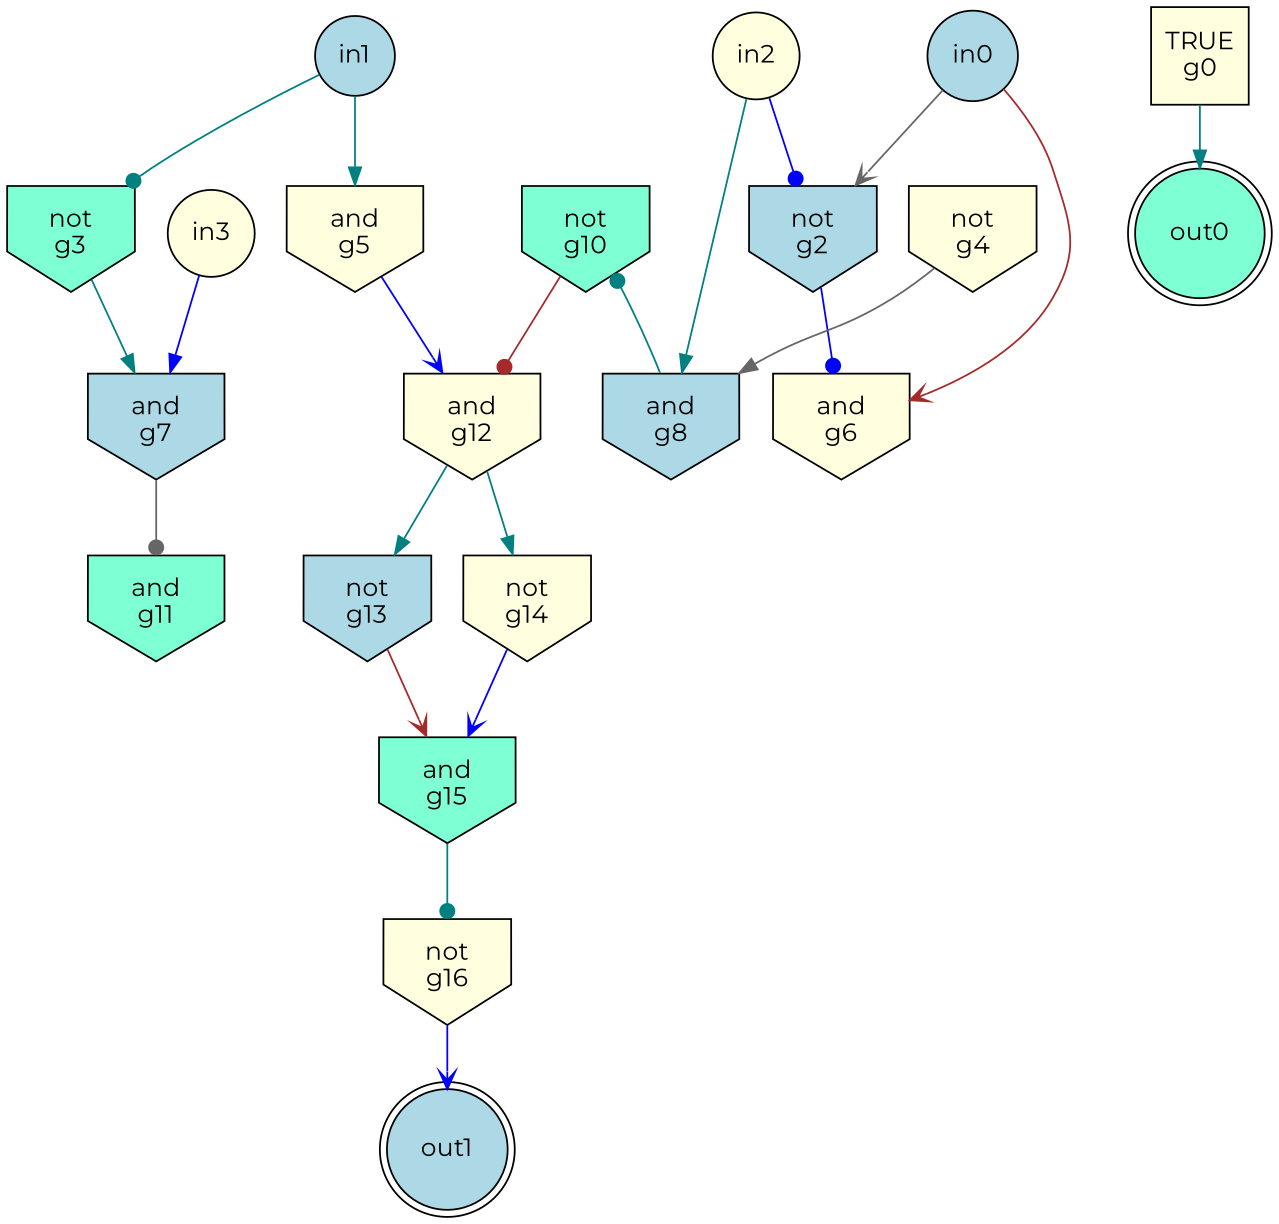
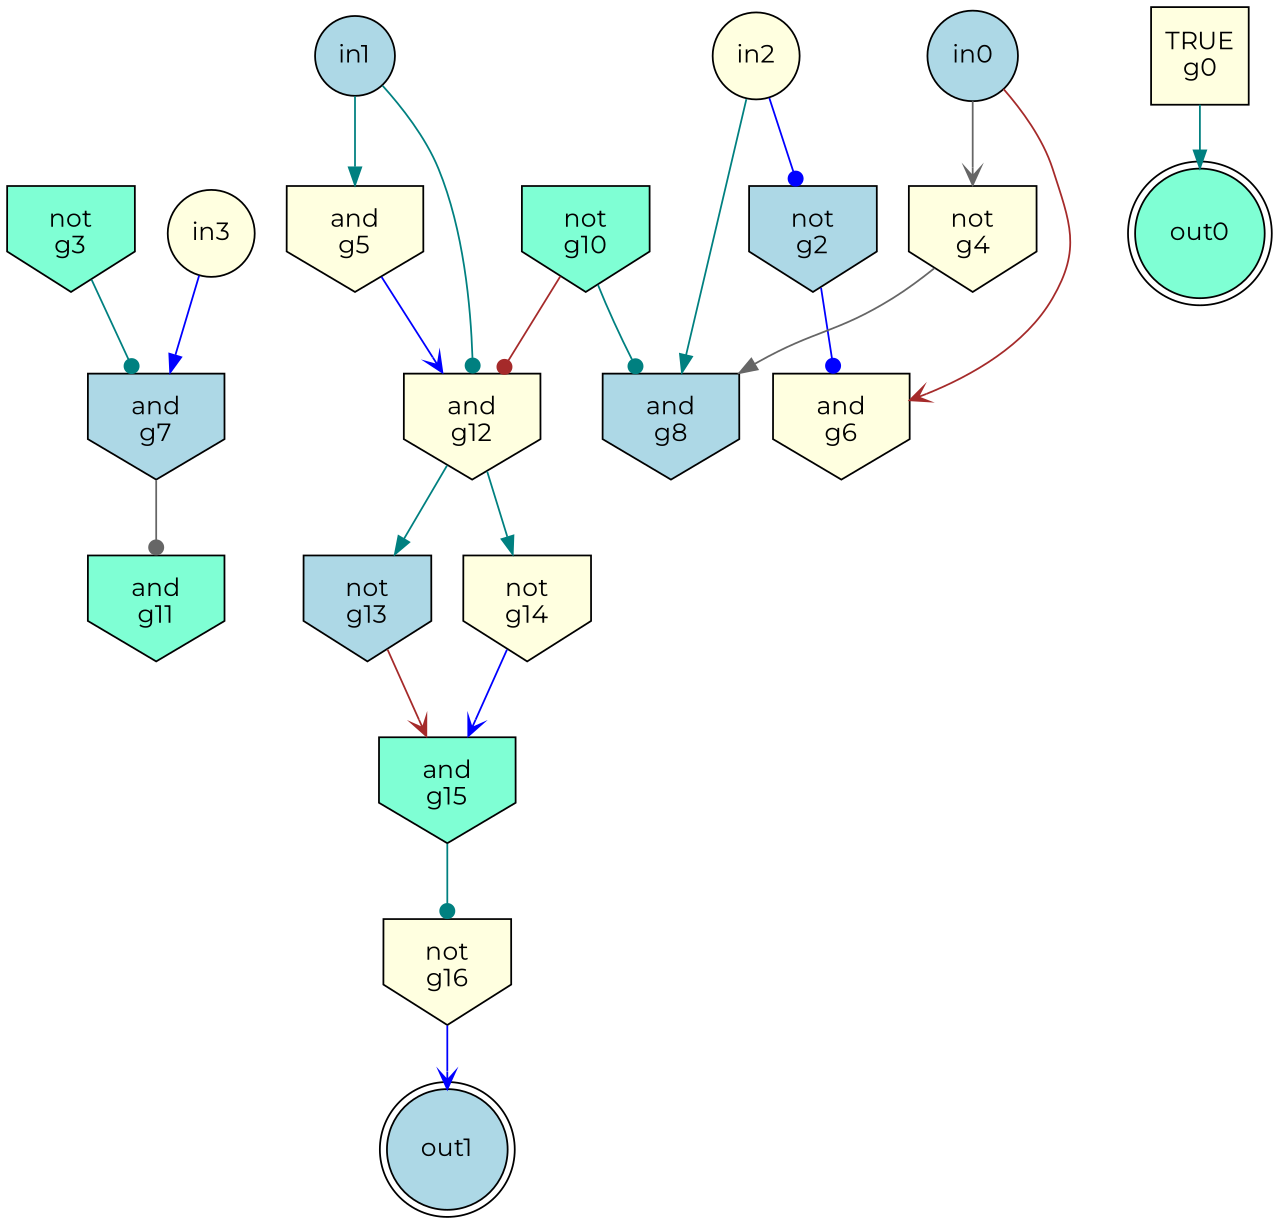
(228, 123) -> (453, 213)
(905, 131) -> (973, 134)
(110, 320) -> (110, 320)
(641, 330) -> (614, 323)
